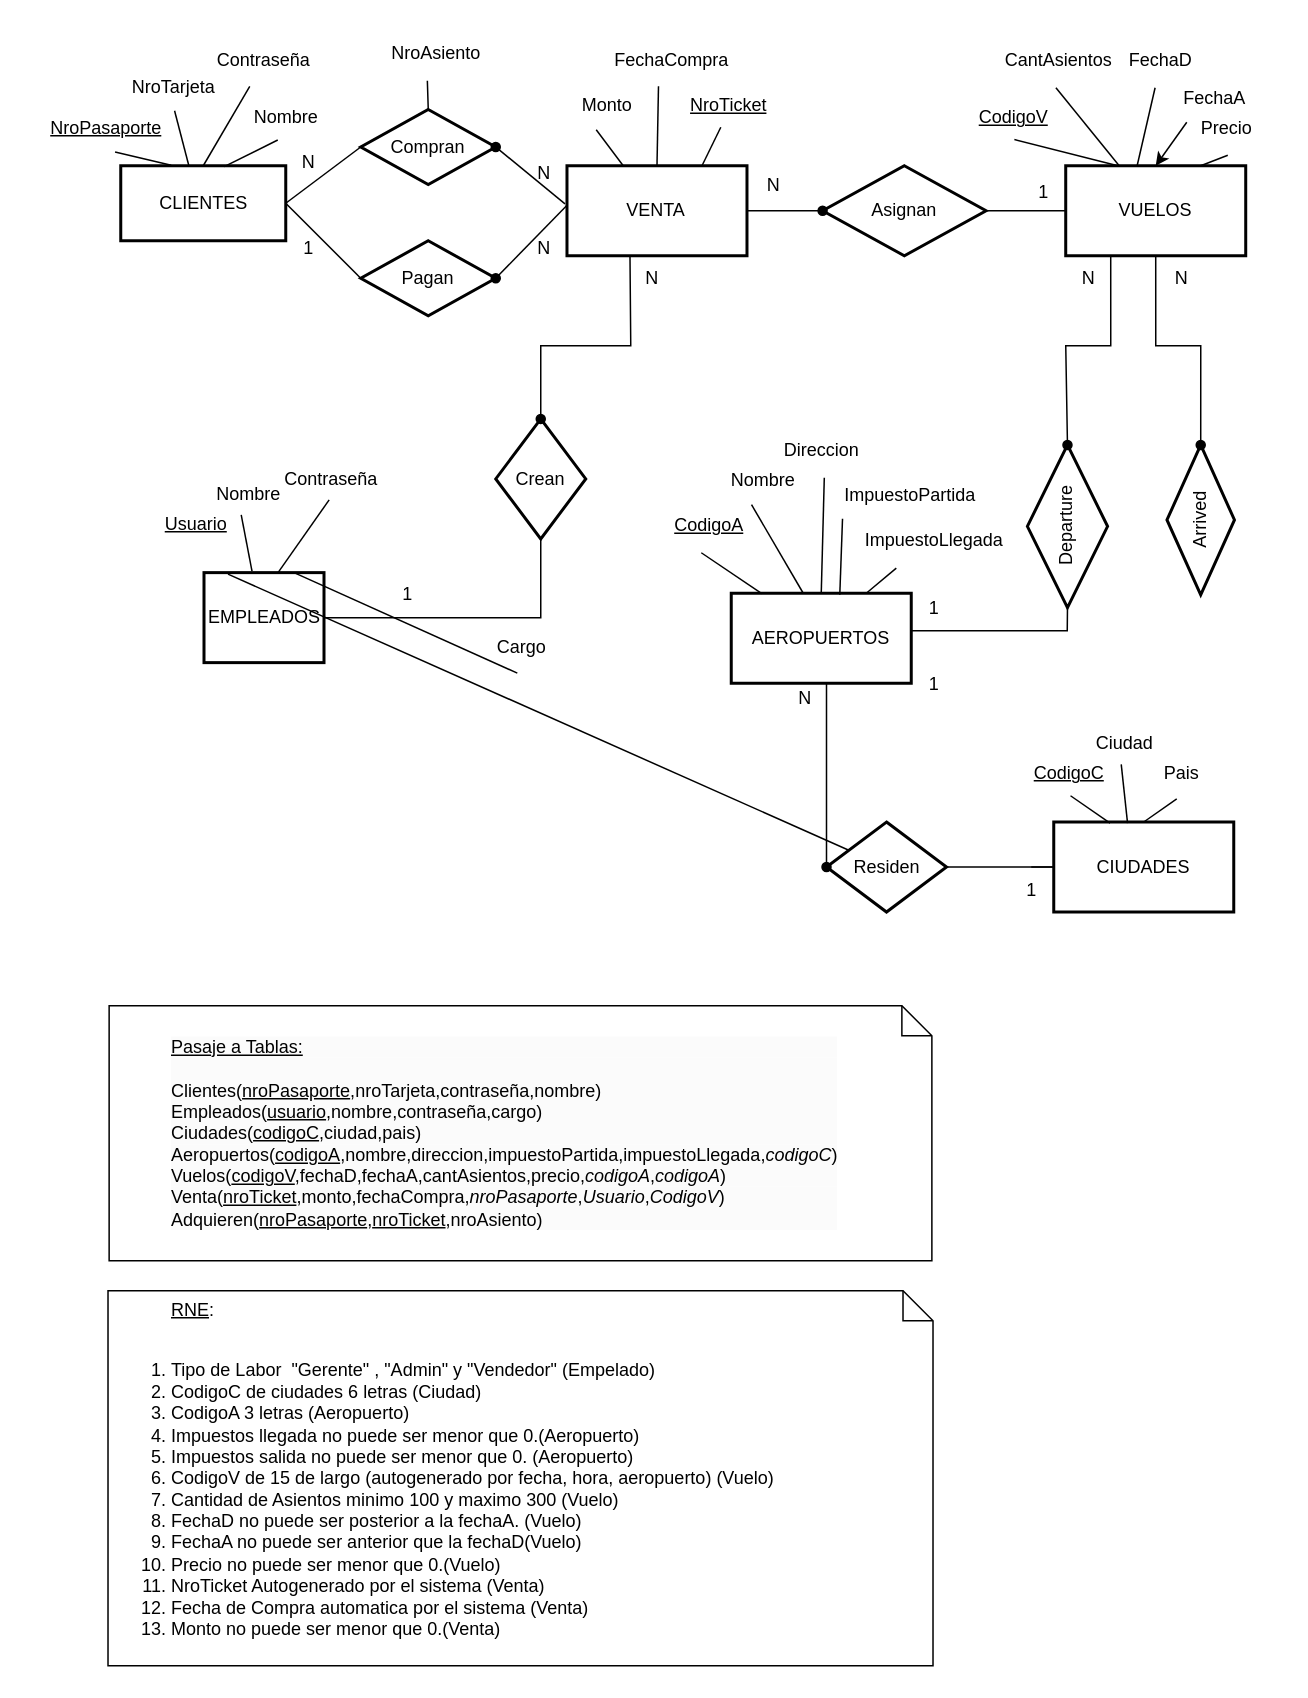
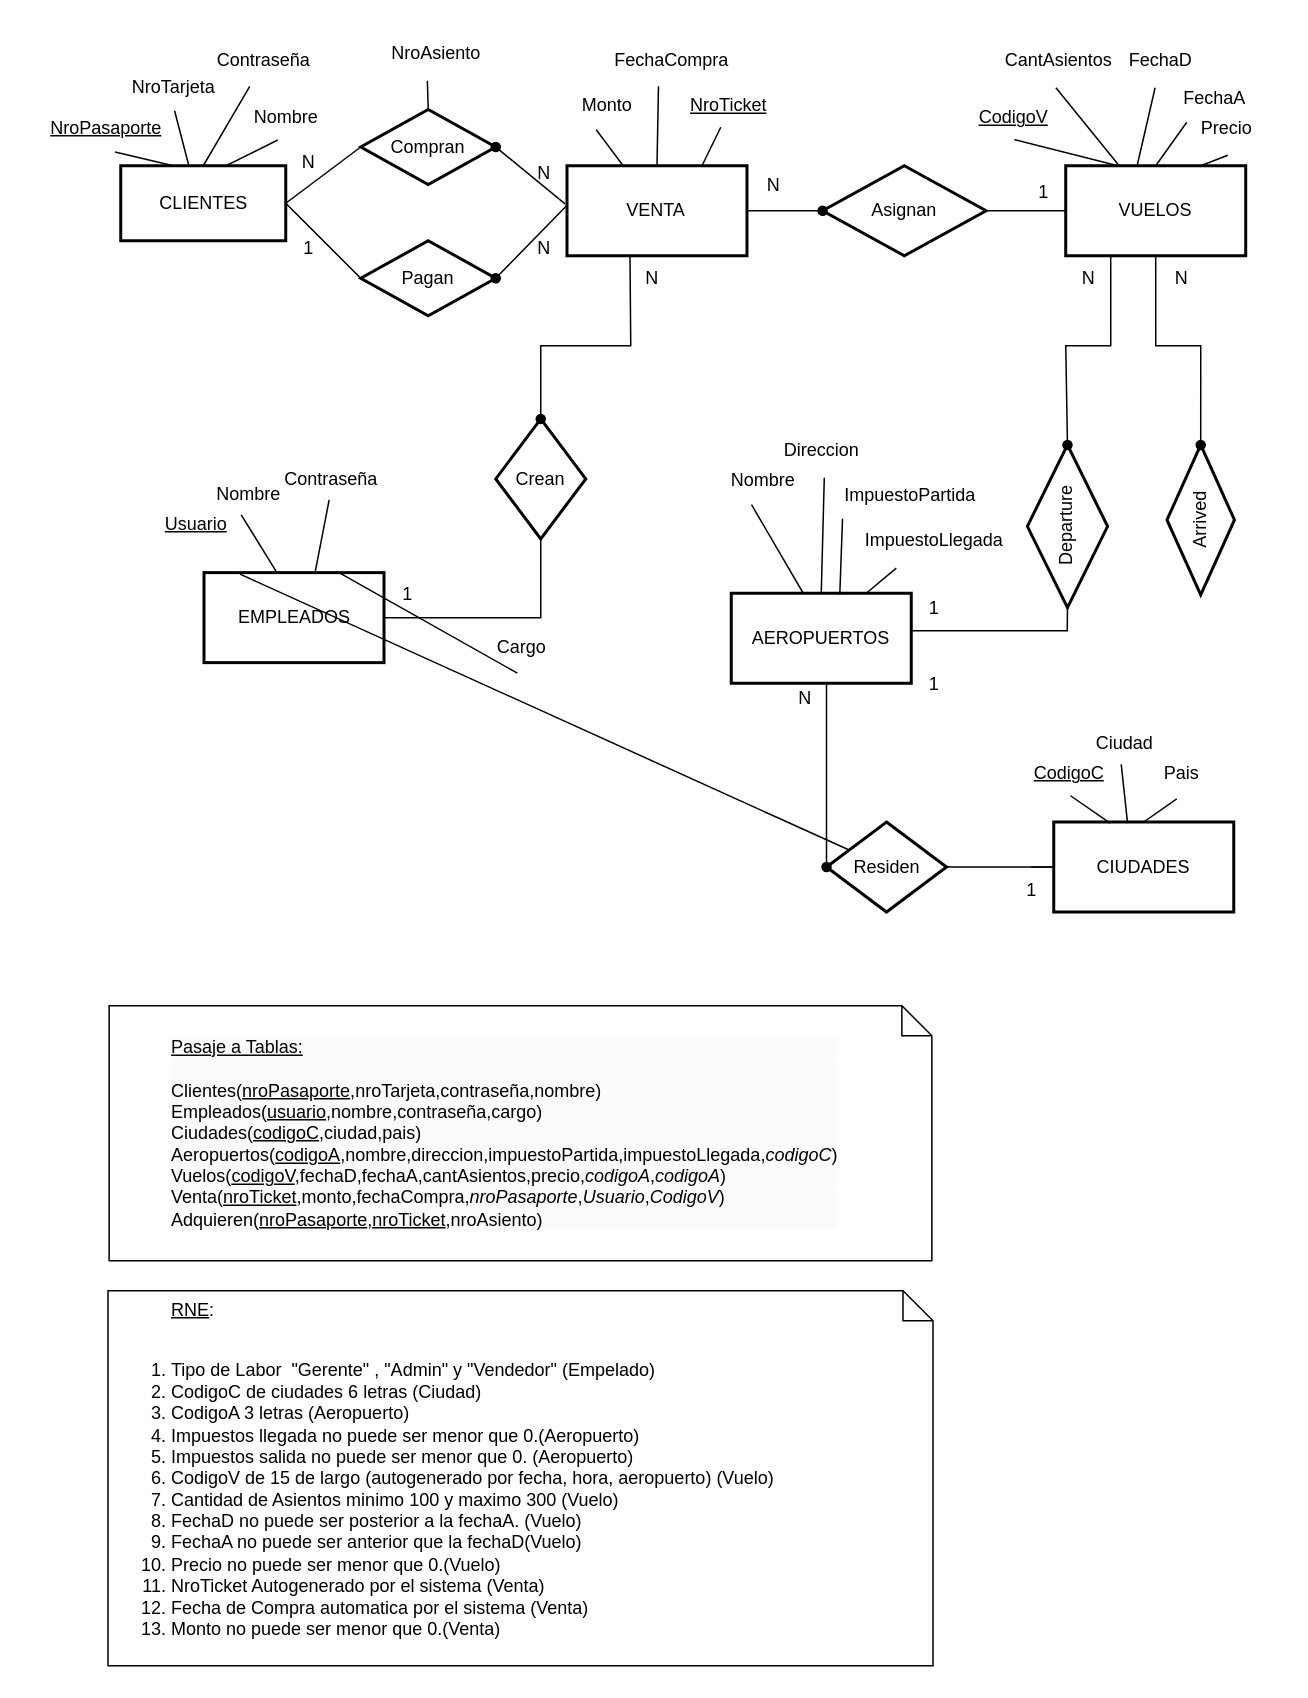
(1162, 157) -> (1160, 160)
(709, 526) -> none
(731, 573) -> none
(264, 618) -> (294, 618)
